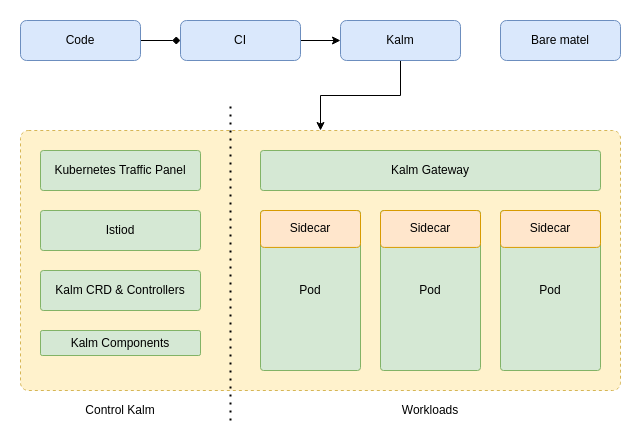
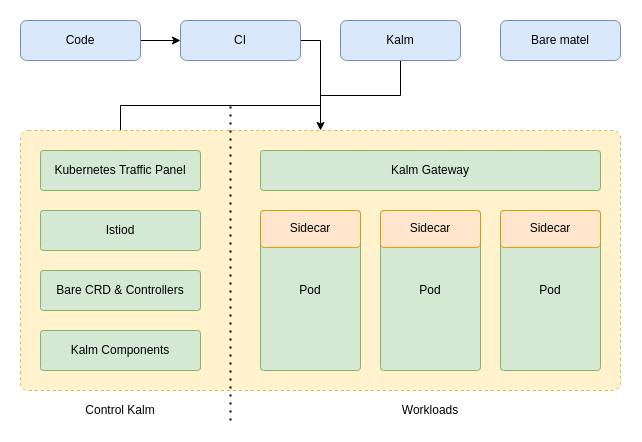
(172, 41) -> (172, 41)
(326, 41) -> (208, 106)
(121, 291) -> (121, 291)
(121, 343) -> (121, 351)
